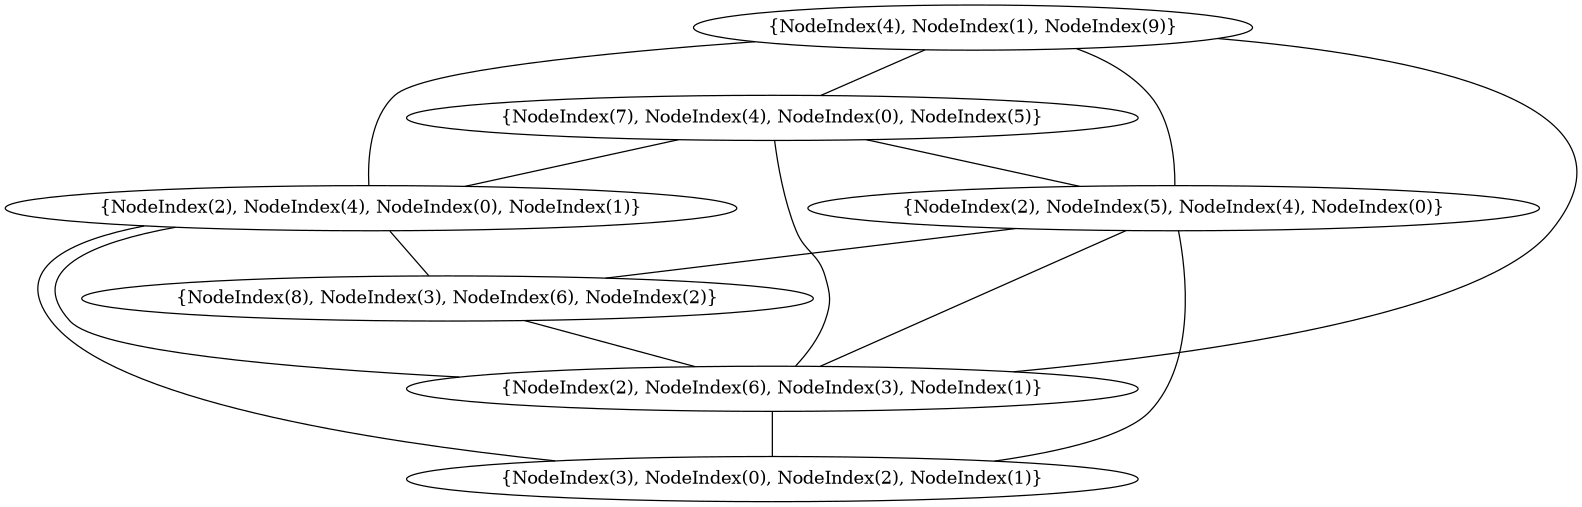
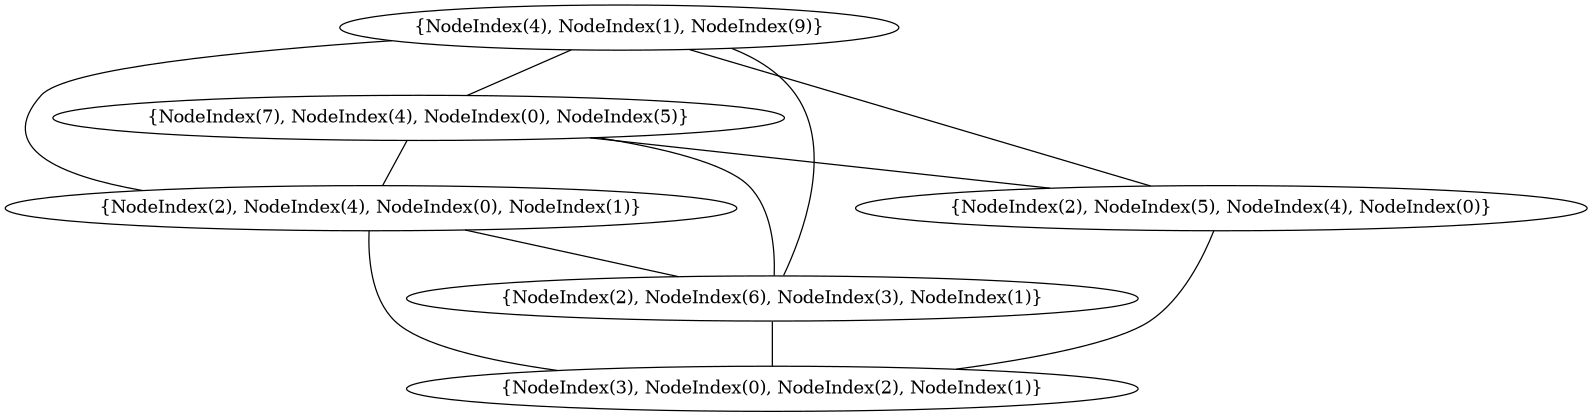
(448, 298) -> none
(973, 298) -> none
